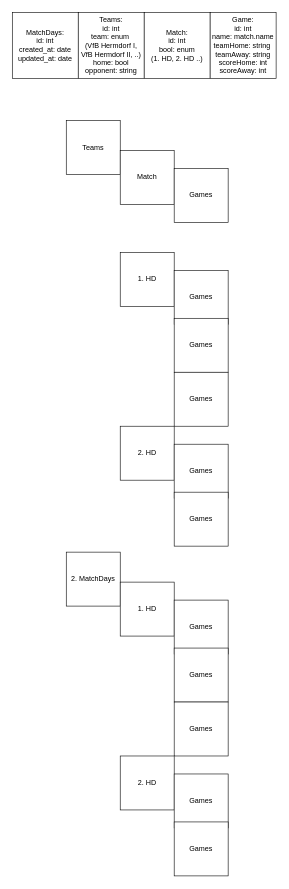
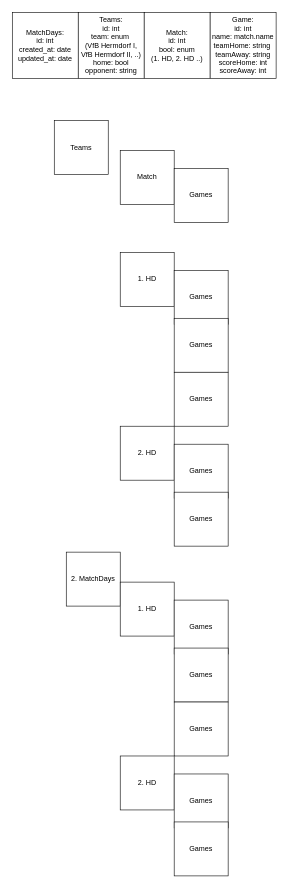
(93, 147) -> (81, 147)
